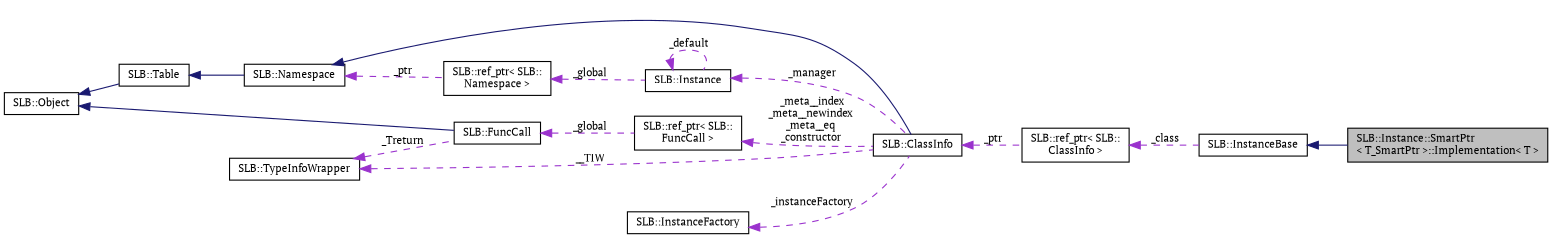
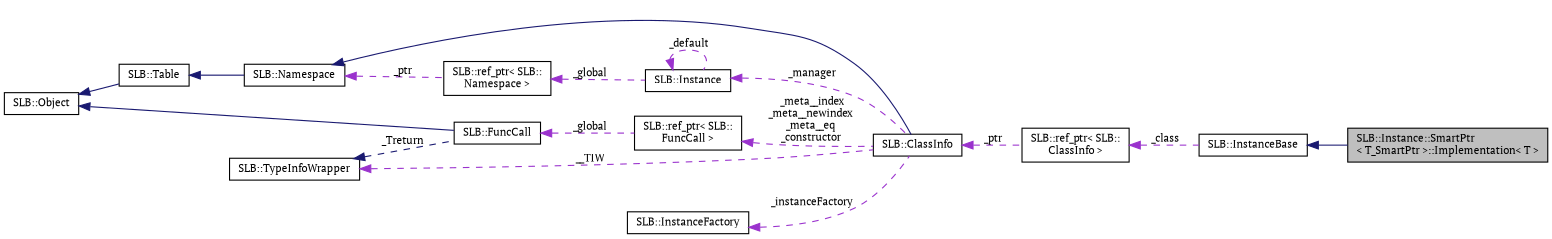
(409, 149) -> (409, 149)
